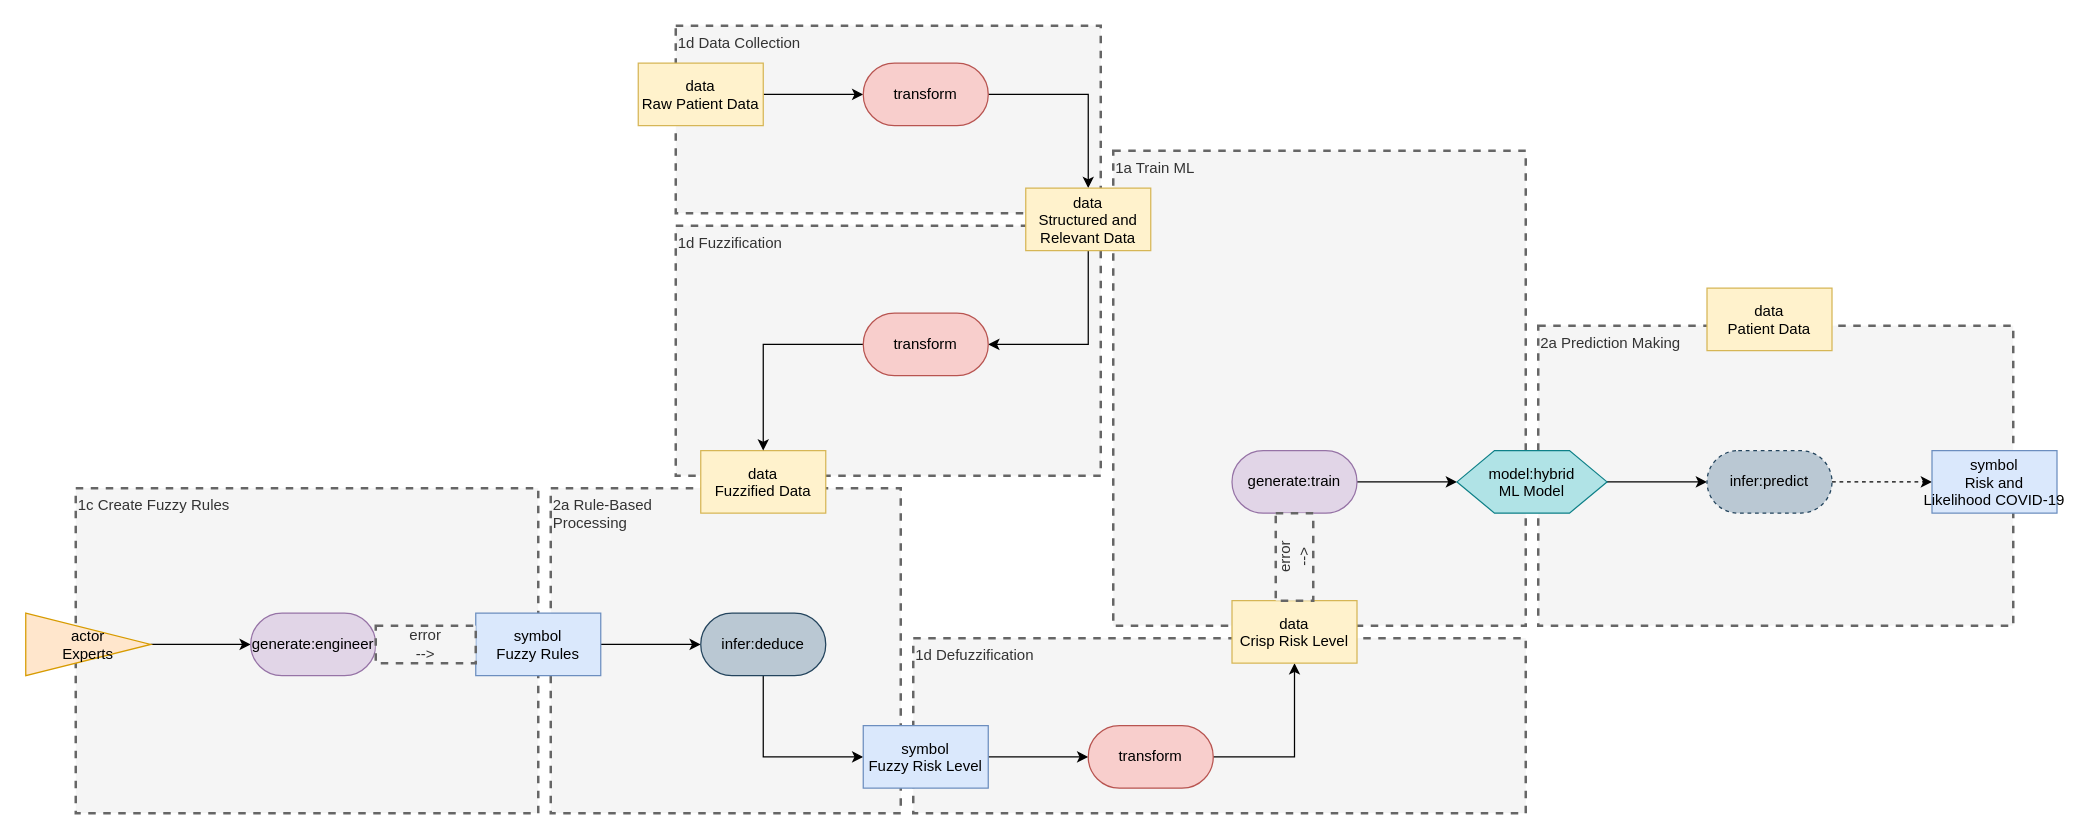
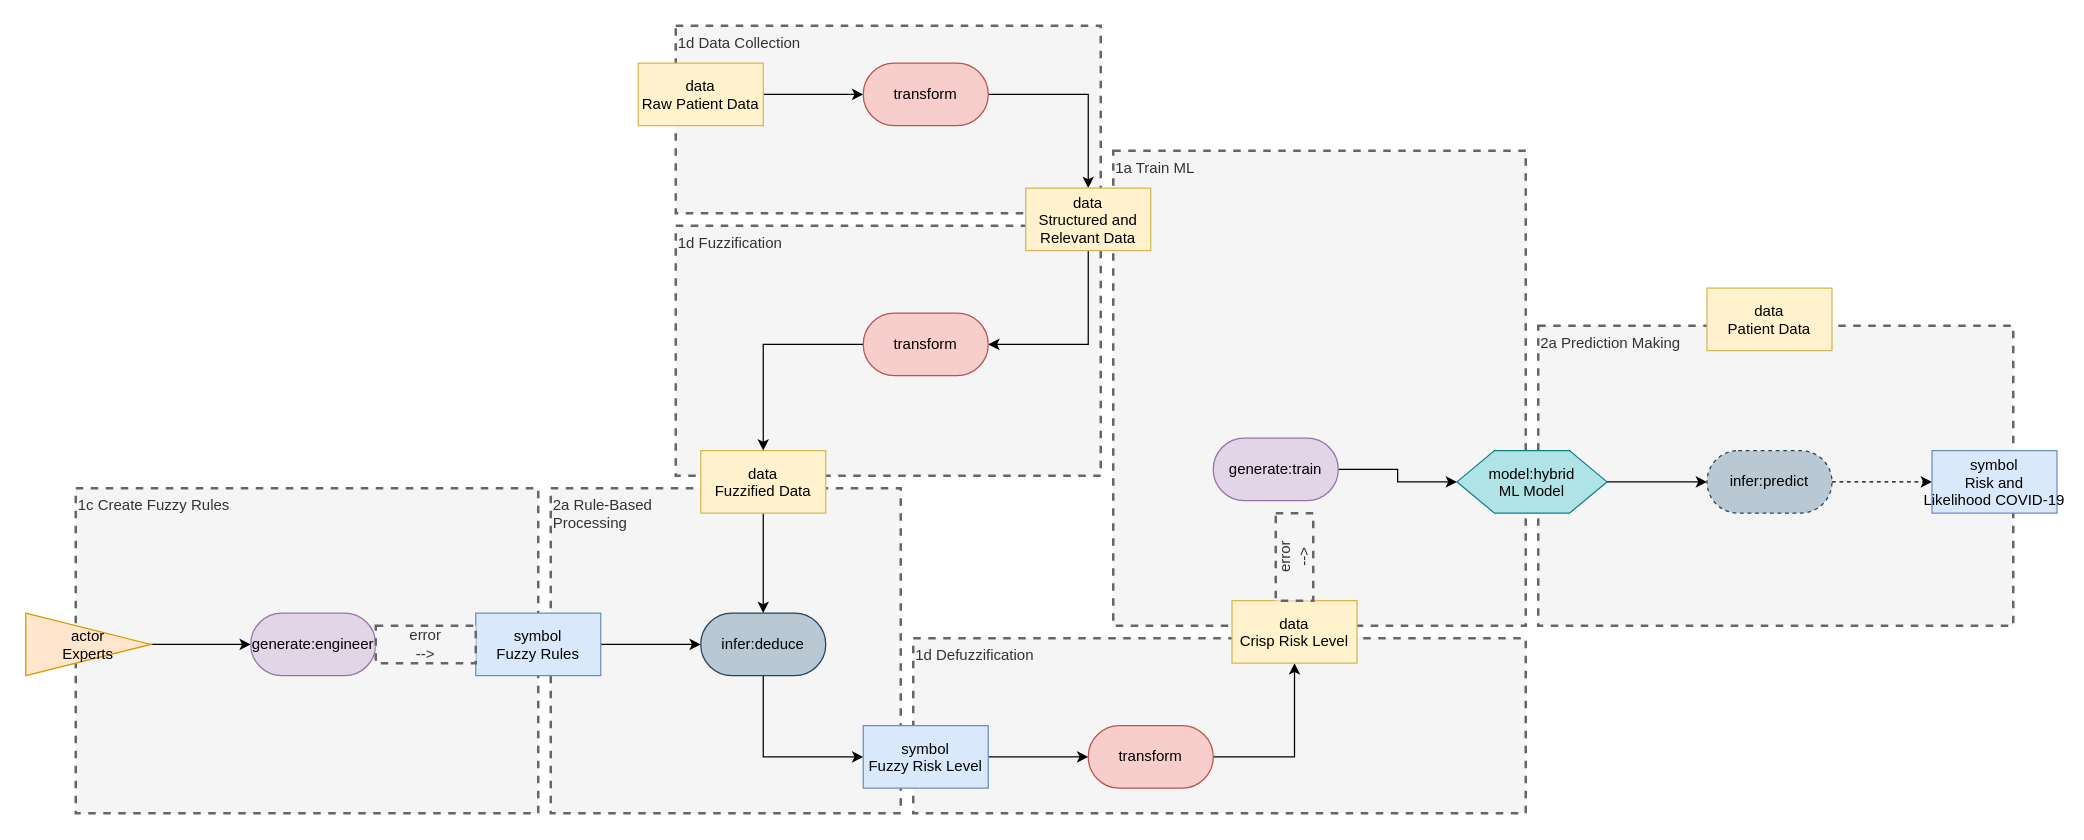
(1294, 482) -> (1276, 469)
none -> (763, 559)
